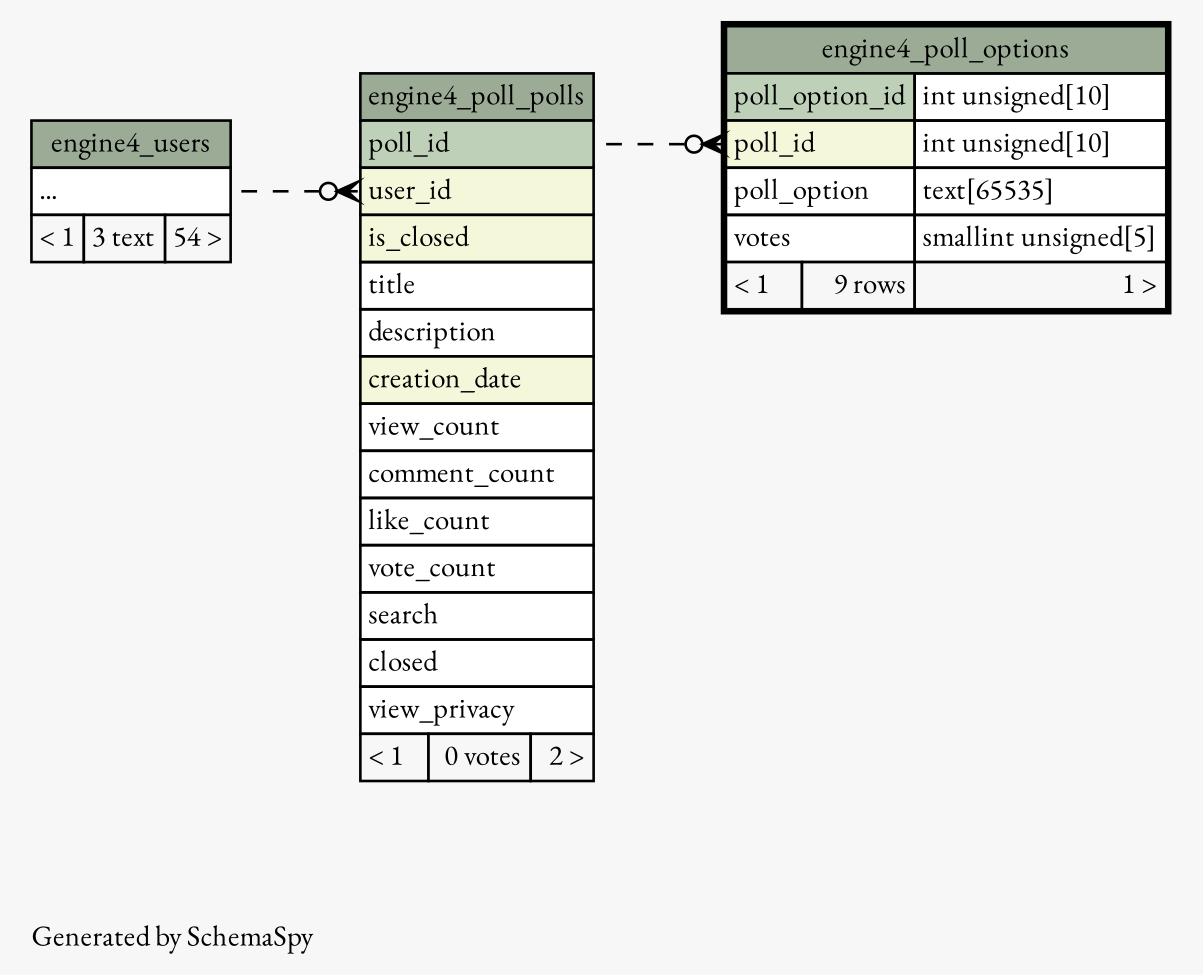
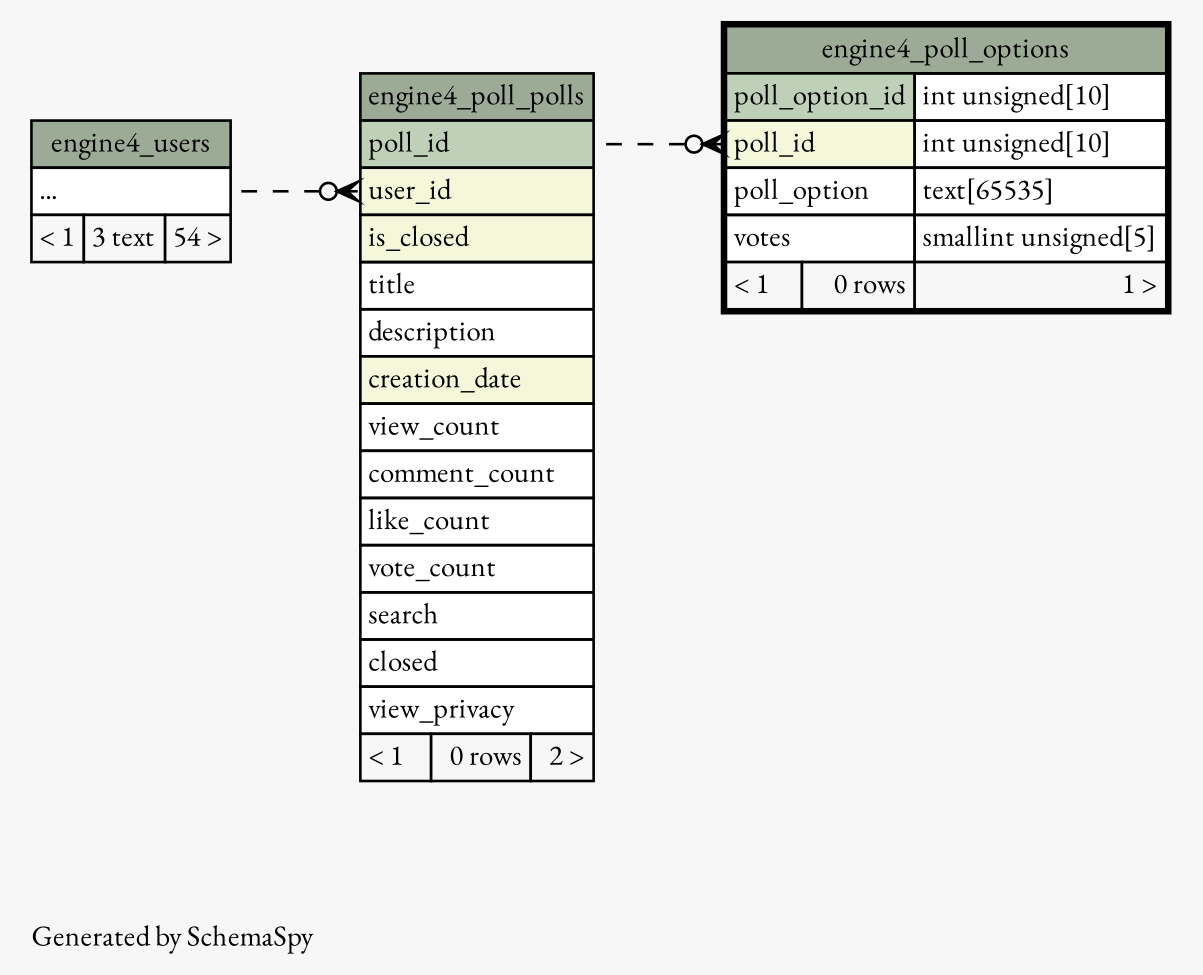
(870, 284) -> (870, 284)
(484, 756) -> (486, 756)
